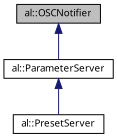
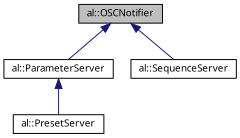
none -> (184, 69)
